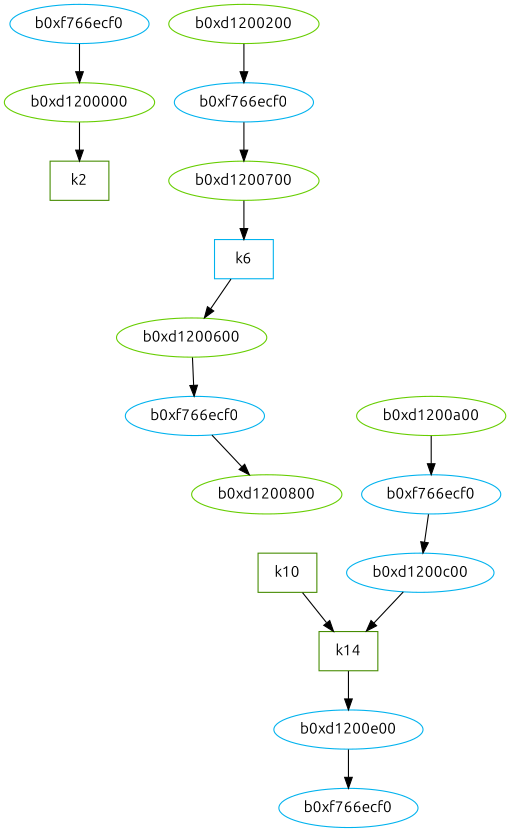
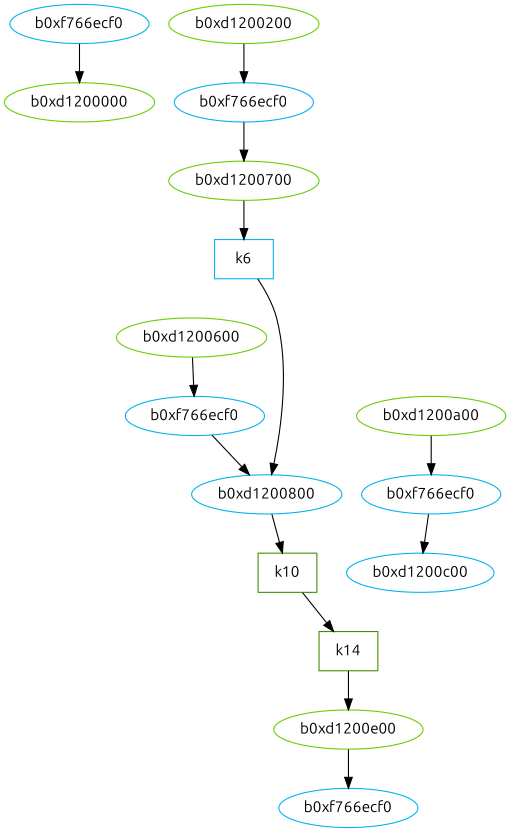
(79, 181) -> none
(221, 294) -> (283, 369)
(267, 494) -> (267, 494)
none -> (276, 528)
(389, 608) -> none
(348, 730) -> (348, 730)
